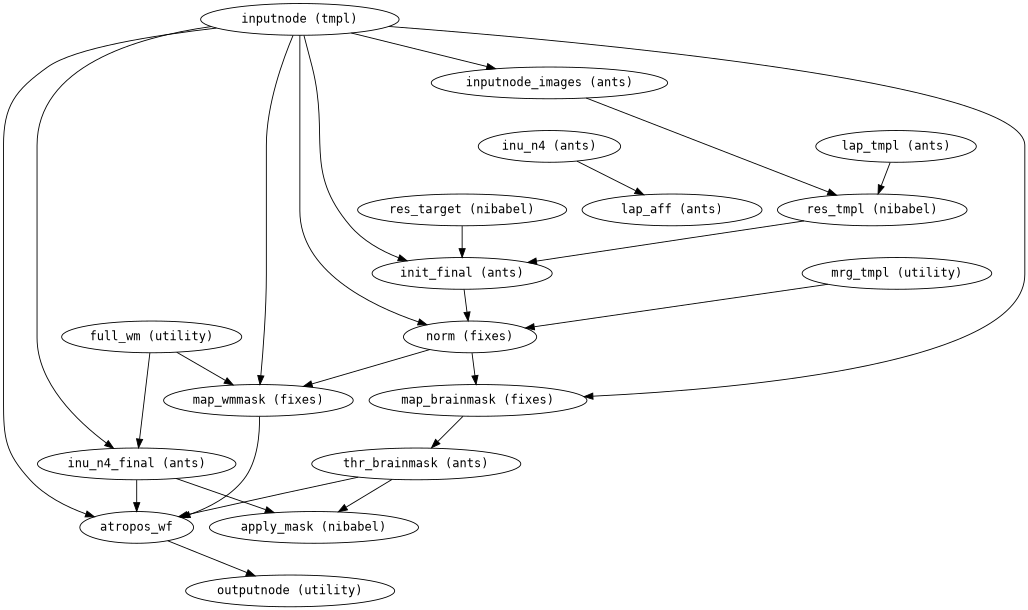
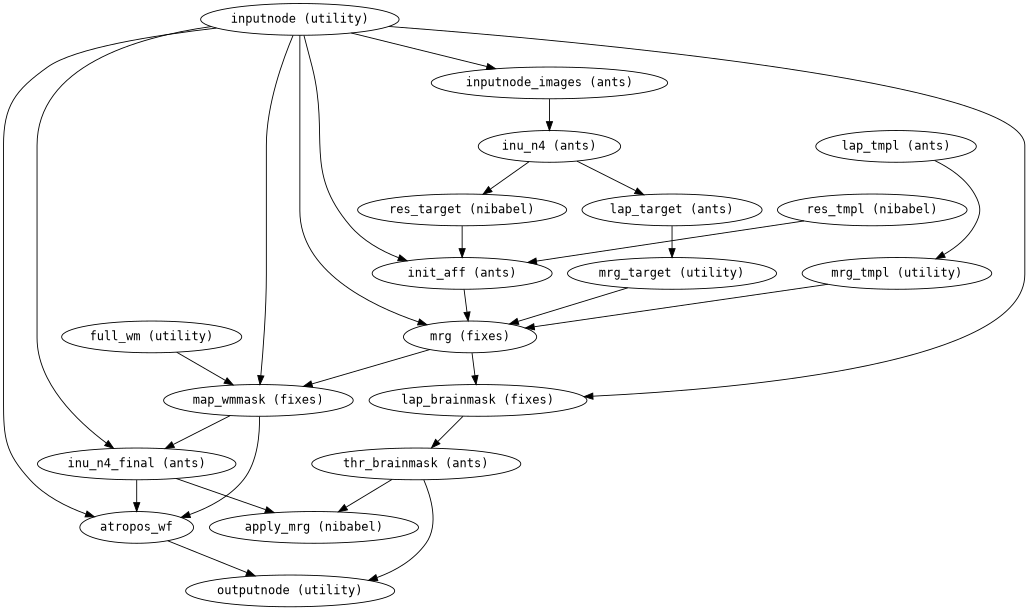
(300, 19) -> (300, 19)
(707, 145) -> (549, 110)
(886, 174) -> (979, 205)
none -> (510, 175)
(672, 210) -> (672, 210)
(462, 273) -> (462, 273)
none -> (672, 273)
(470, 337) -> (470, 337)
(145, 396) -> (202, 430)
(478, 400) -> (478, 400)
(273, 496) -> (427, 541)
(314, 527) -> (314, 527)
